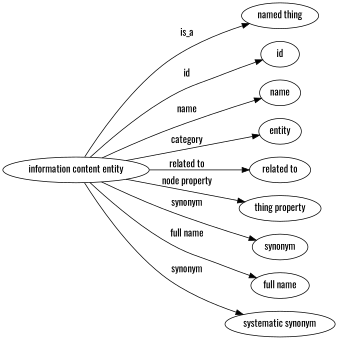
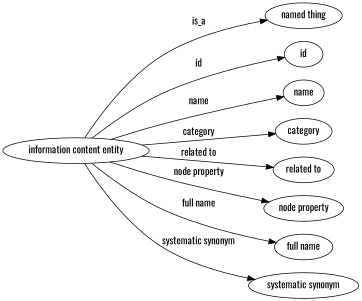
(280, 131) -> (304, 131)
(280, 208) -> (304, 208)
(280, 247) -> none
(187, 269) -> (199, 242)
